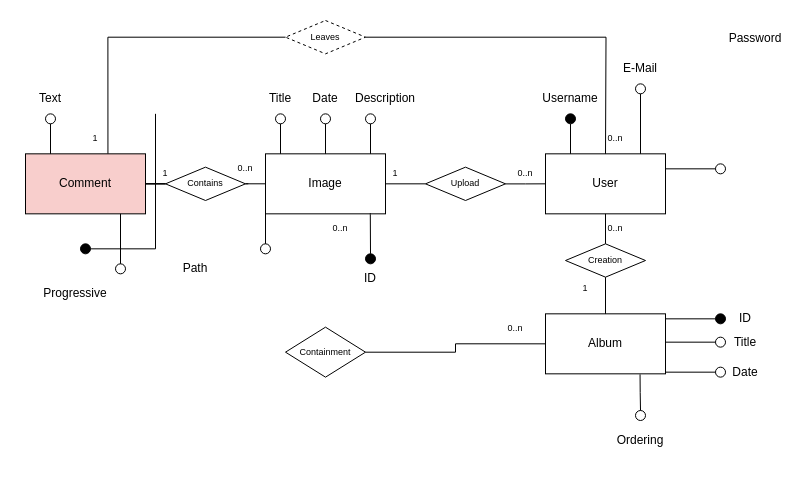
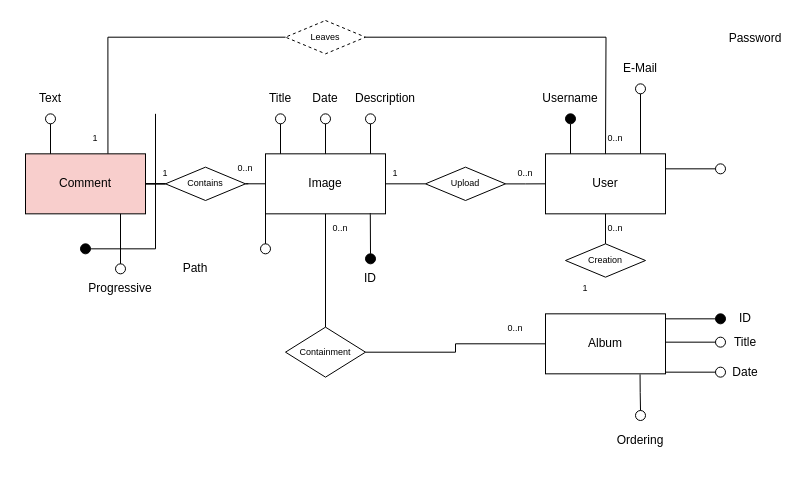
none -> (326, 270)
(76, 294) -> (121, 289)
(606, 295) -> none
